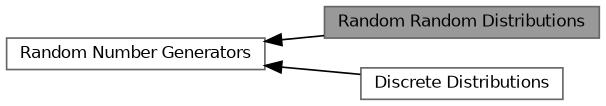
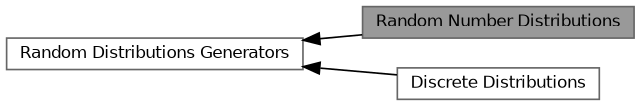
(462, 22) -> (498, 22)
(136, 54) -> (155, 54)
